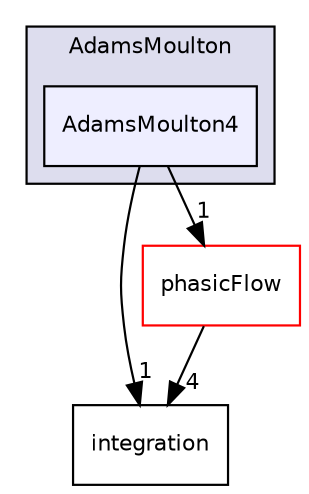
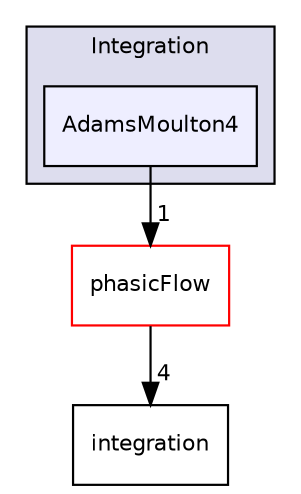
(151, 48) -> (151, 48)
(121, 274) -> none
